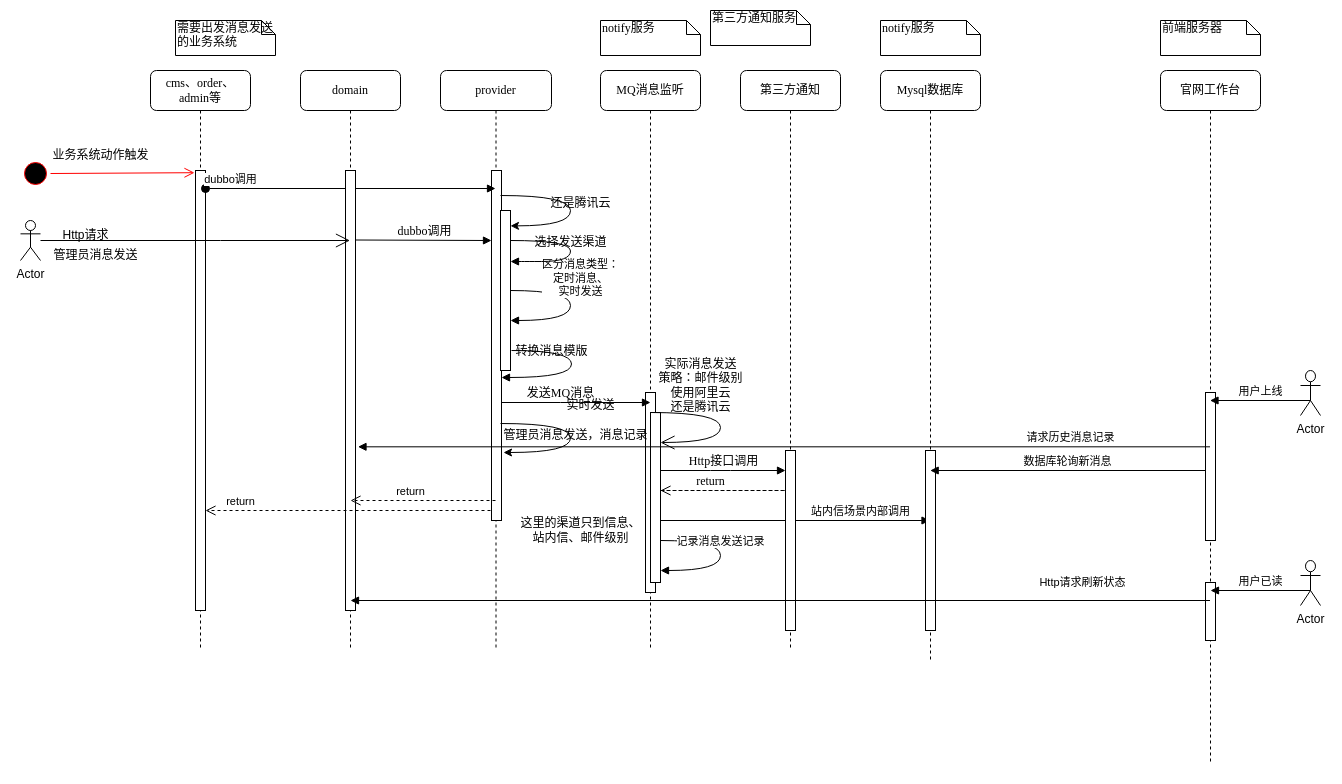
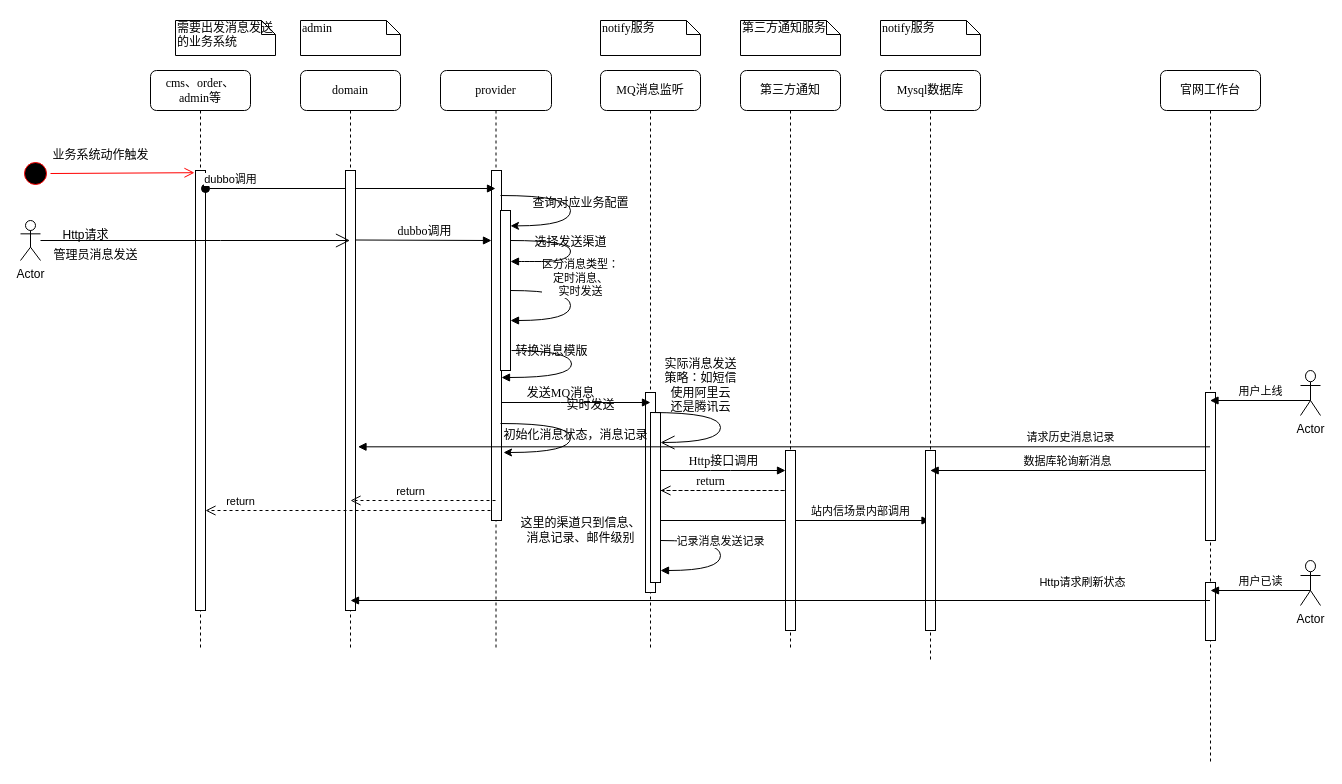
(761, 28) -> (791, 38)
none -> (351, 38)
(1211, 38) -> none
(581, 204) -> (581, 204)
(701, 386) -> (701, 386)
(576, 436) -> (576, 436)
(581, 531) -> (581, 531)
